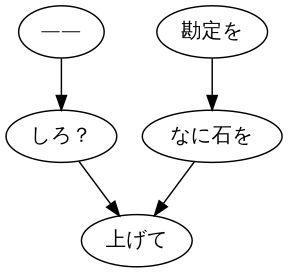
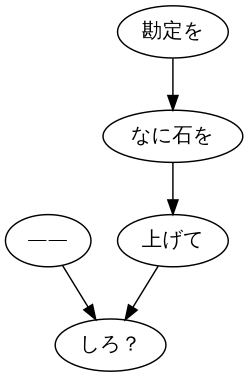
(95, 183) -> (146, 287)
